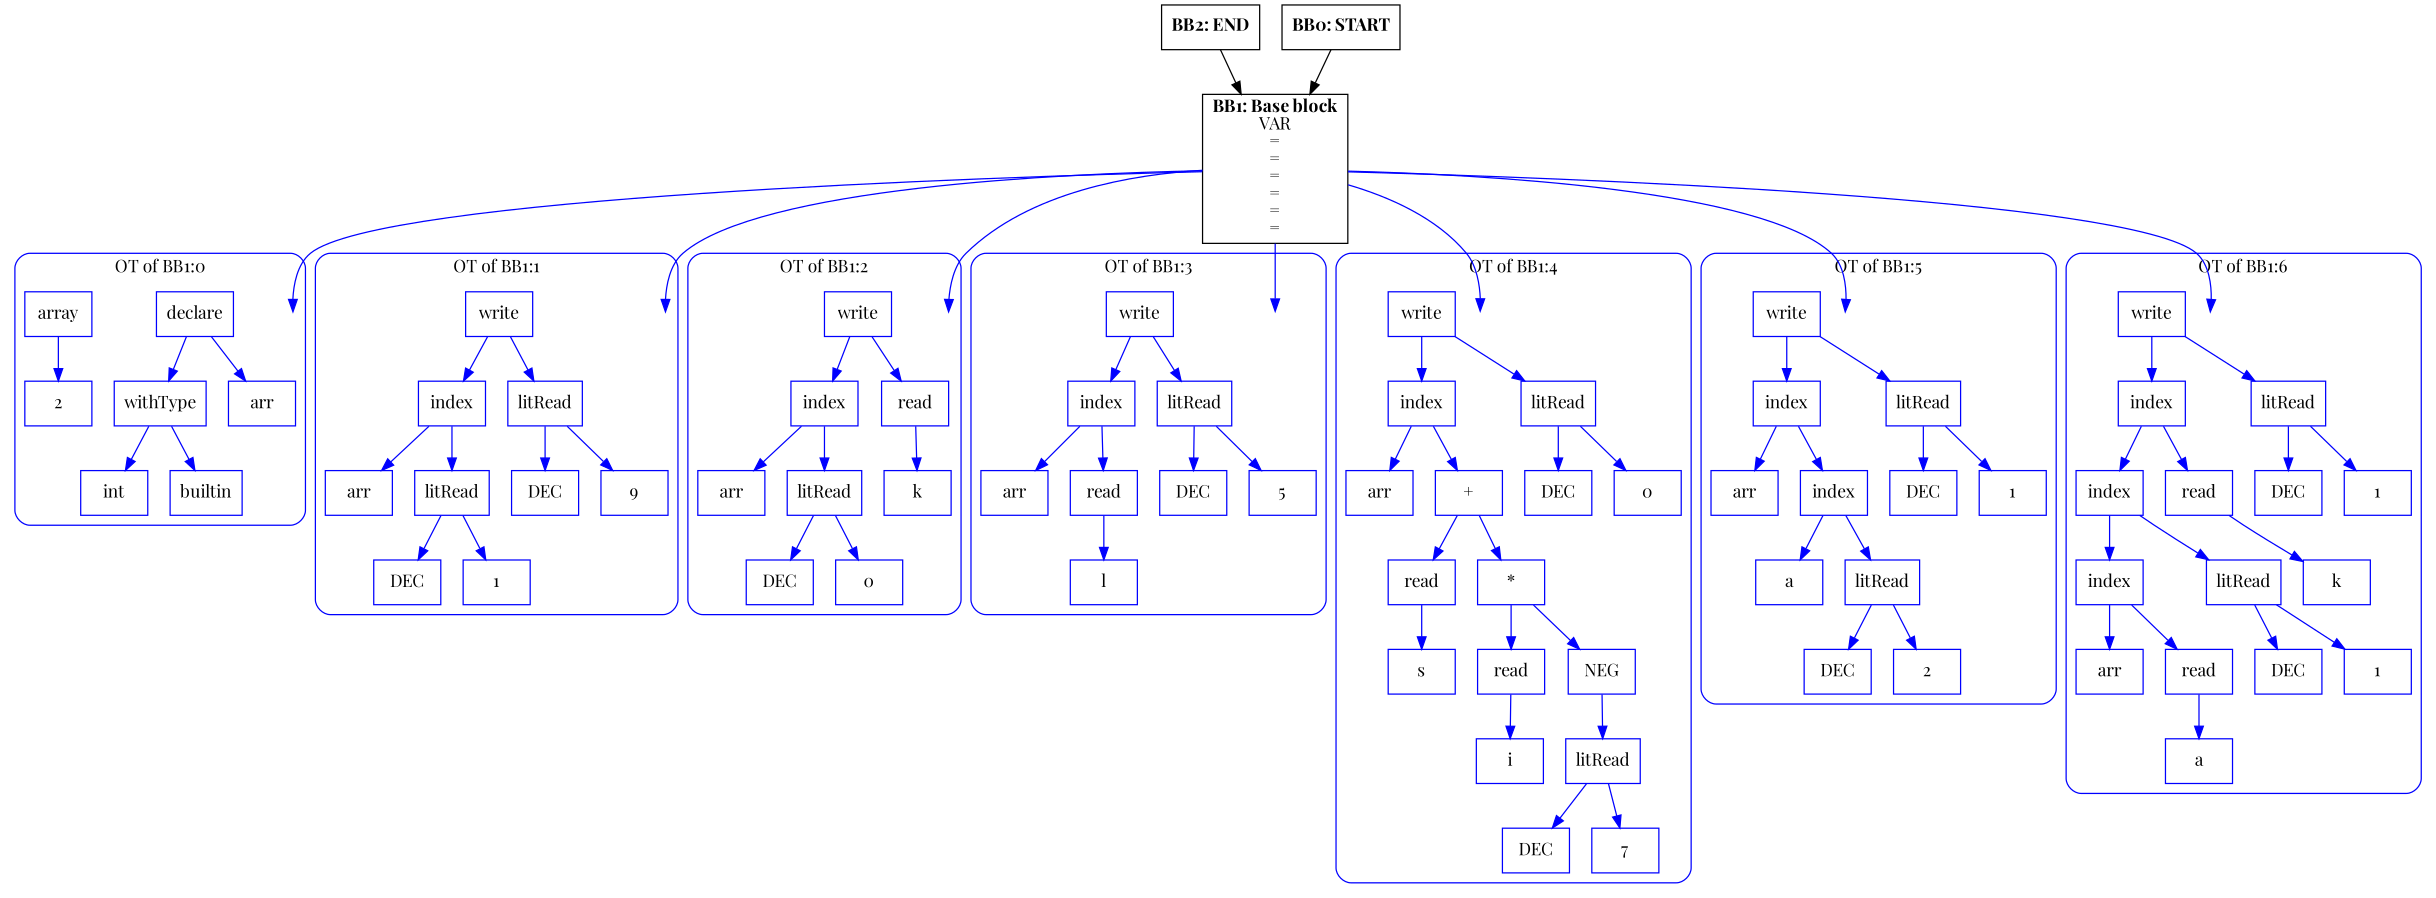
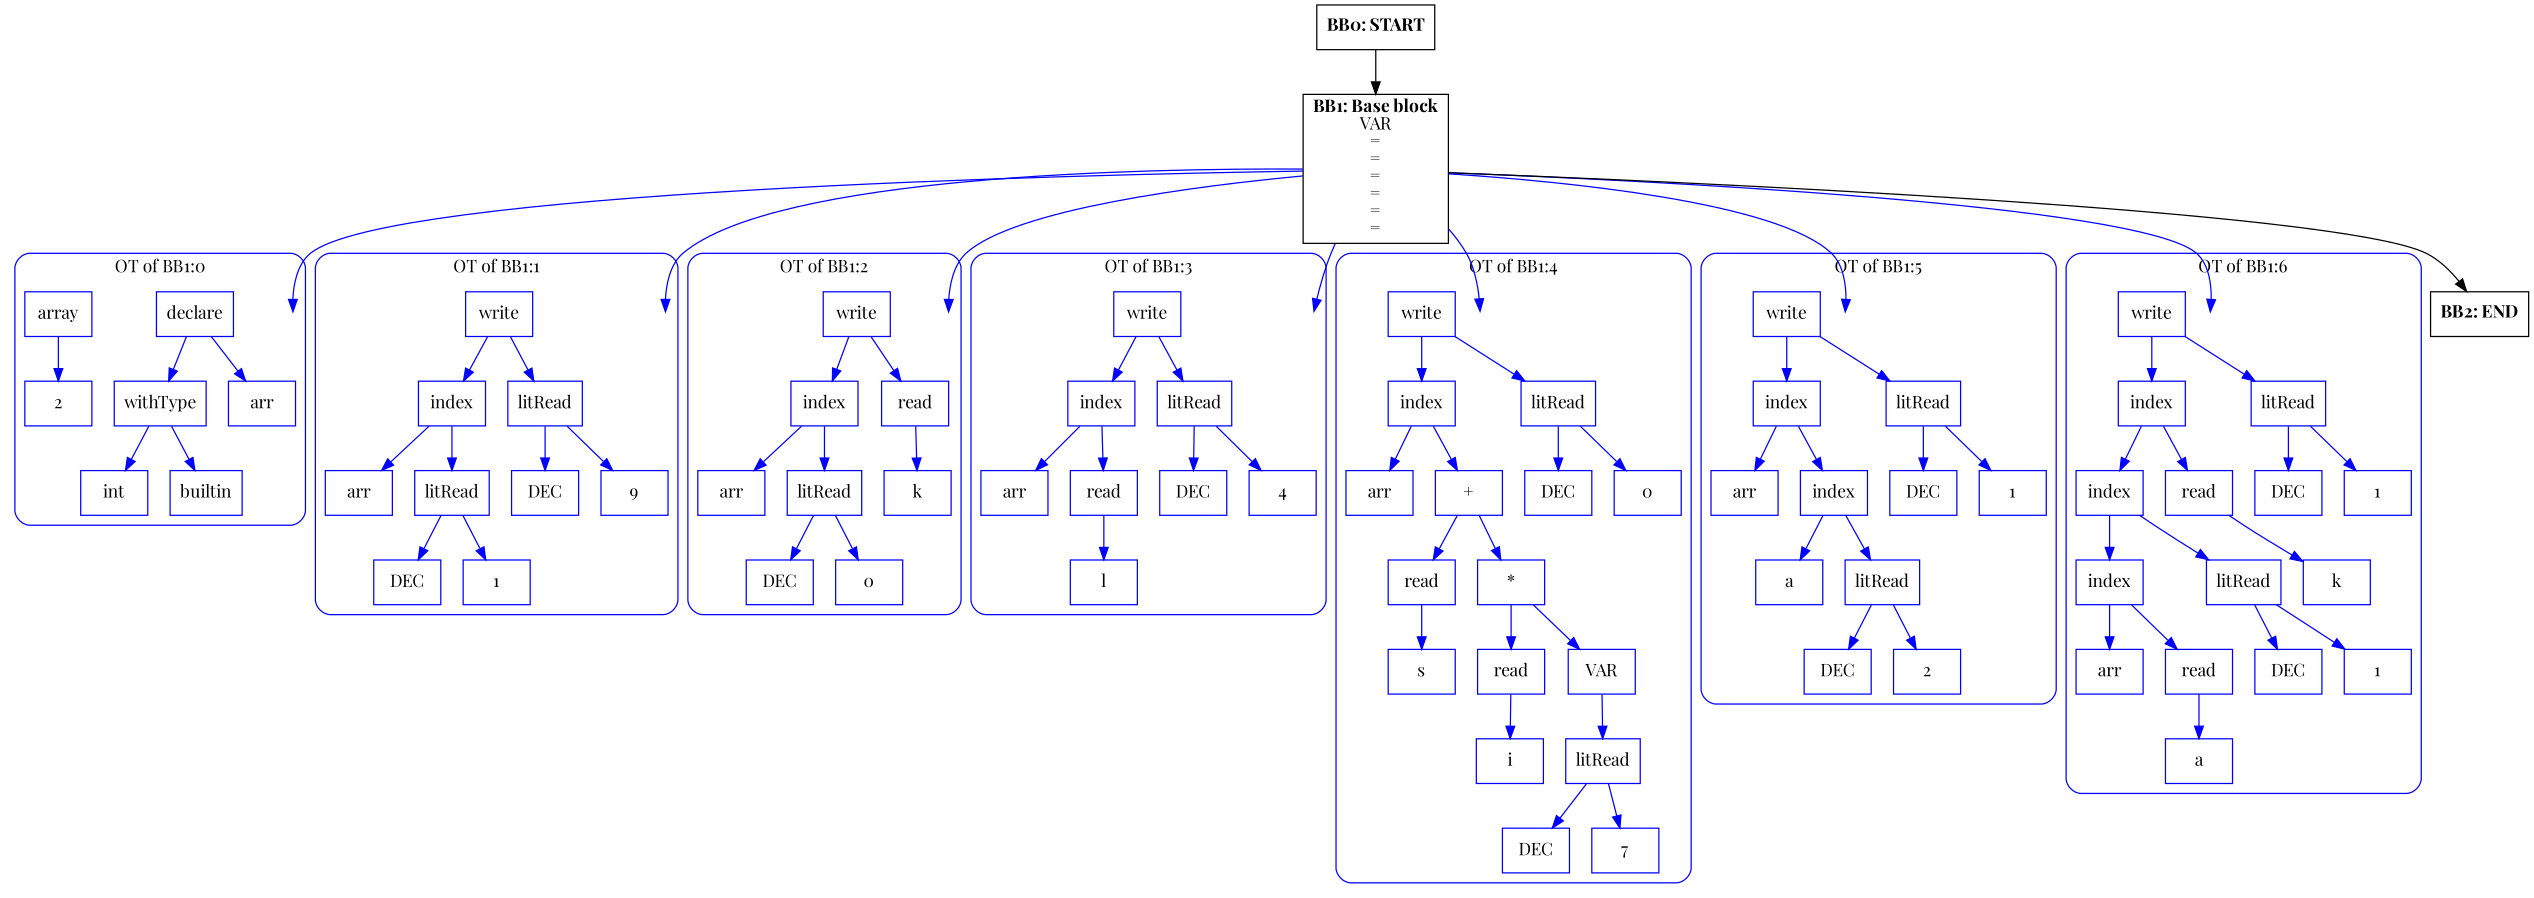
(1228, 66) -> (1986, 200)
(1283, 493) -> (1283, 493)
(1602, 672) -> (1602, 672)
